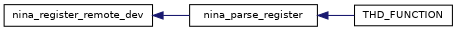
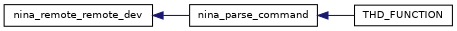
(78, 15) -> (78, 15)
(254, 15) -> (254, 15)
